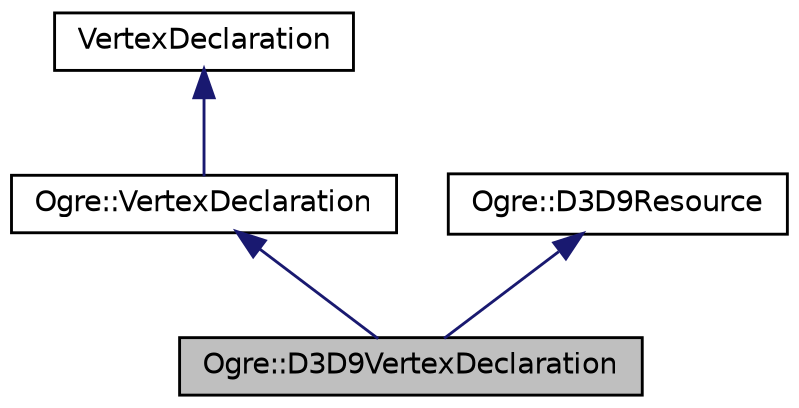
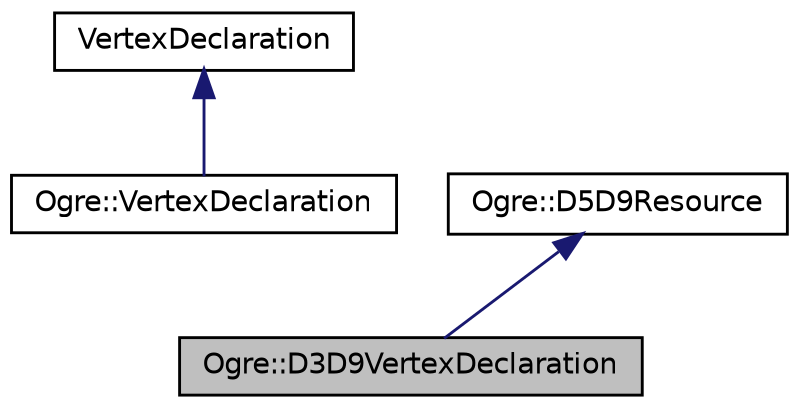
(618, 204) -> (618, 204)
(319, 294) -> none
